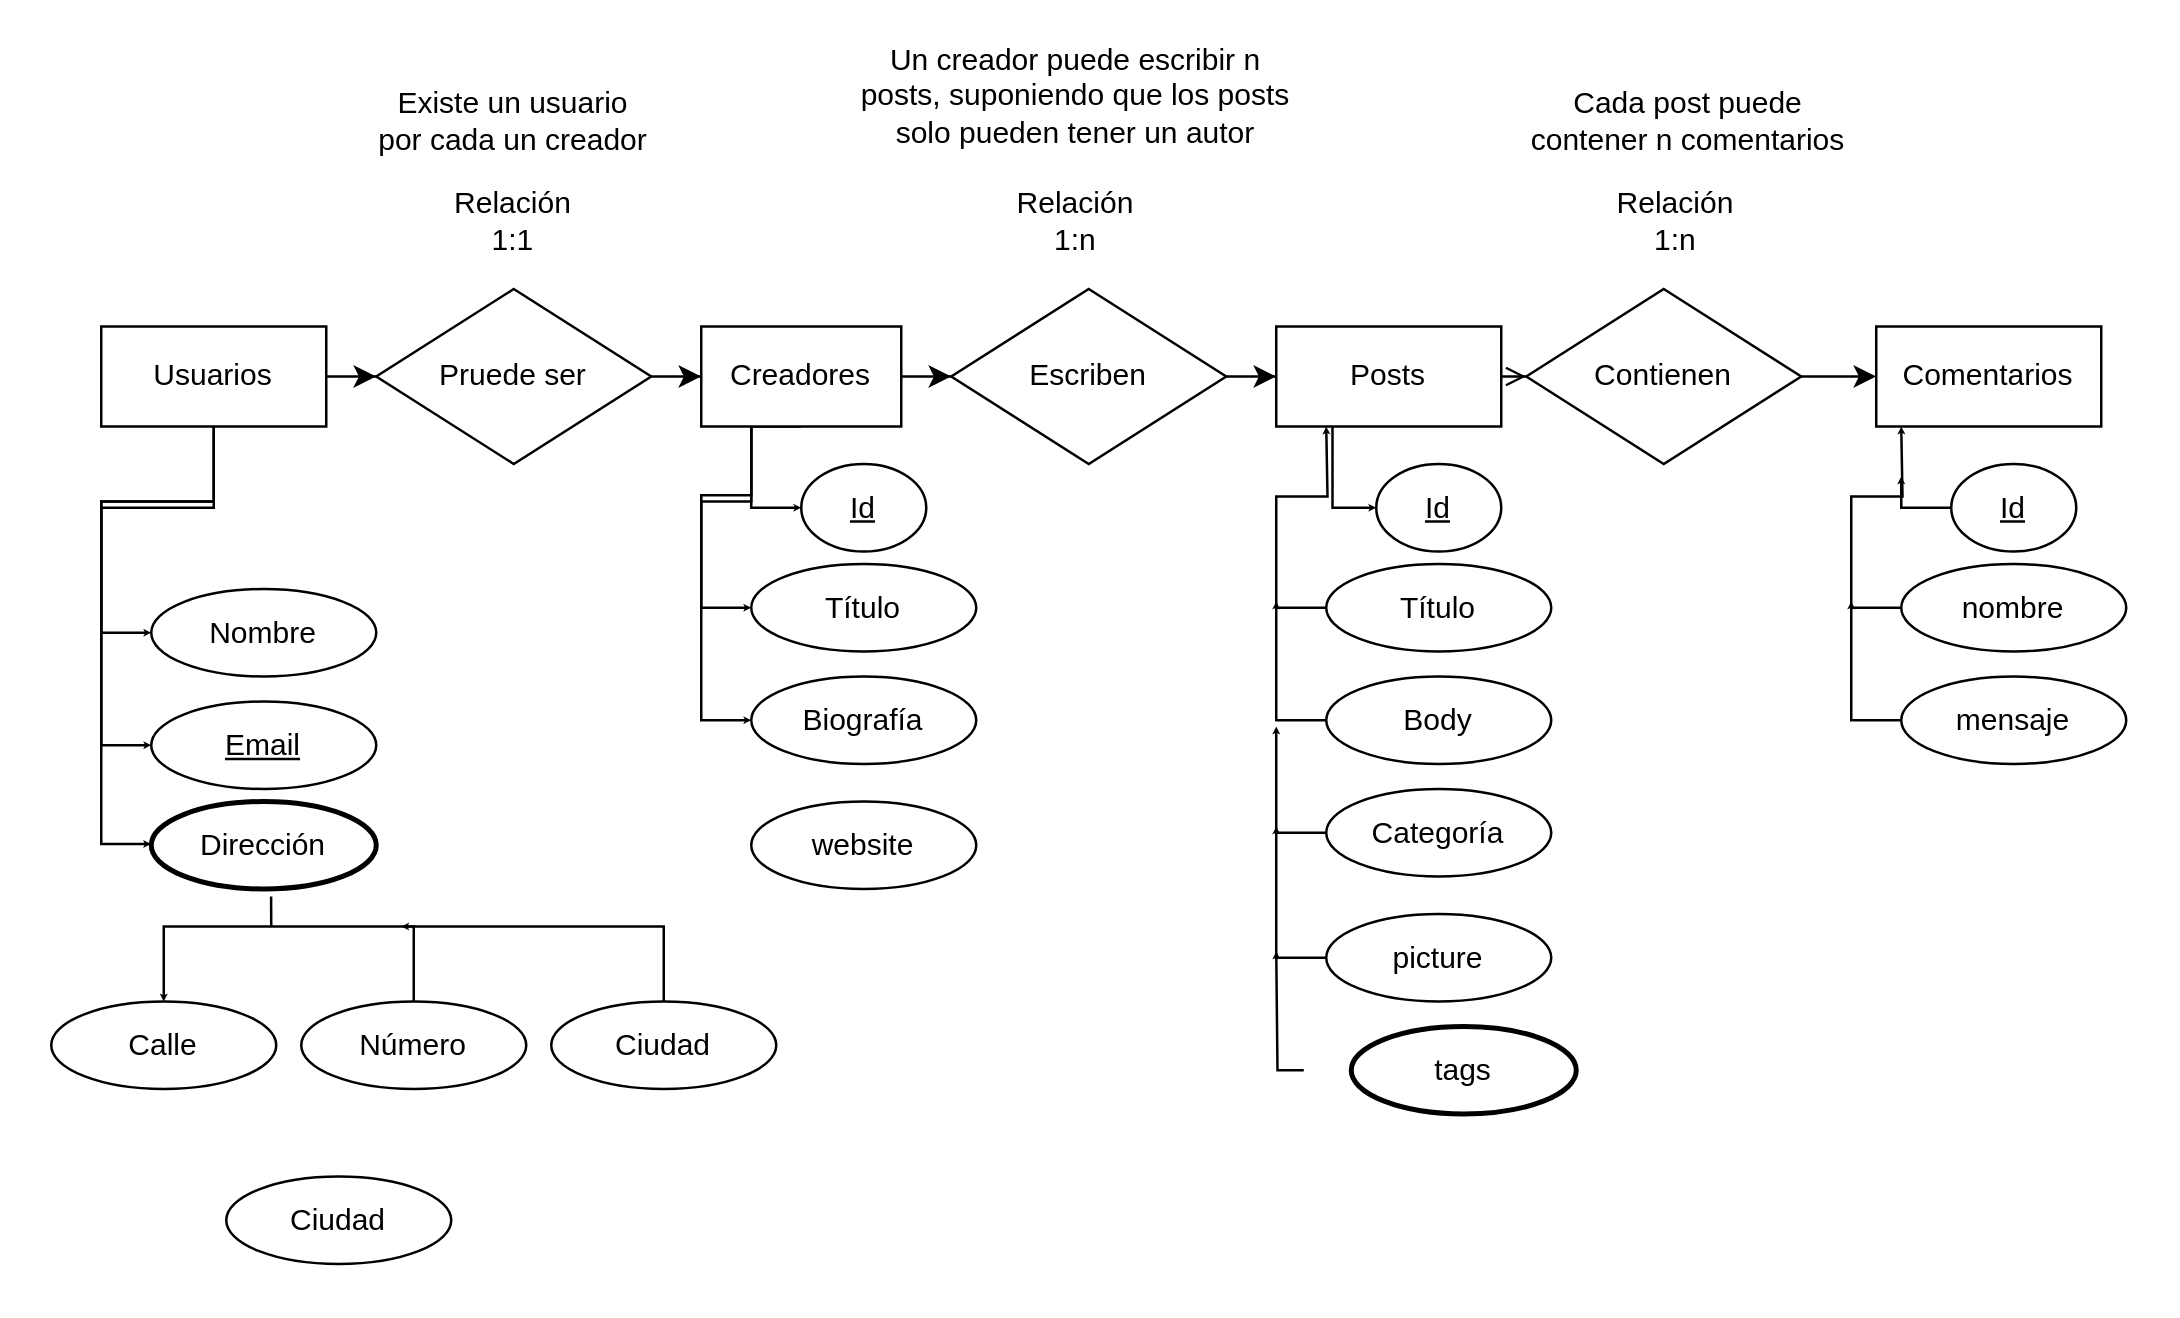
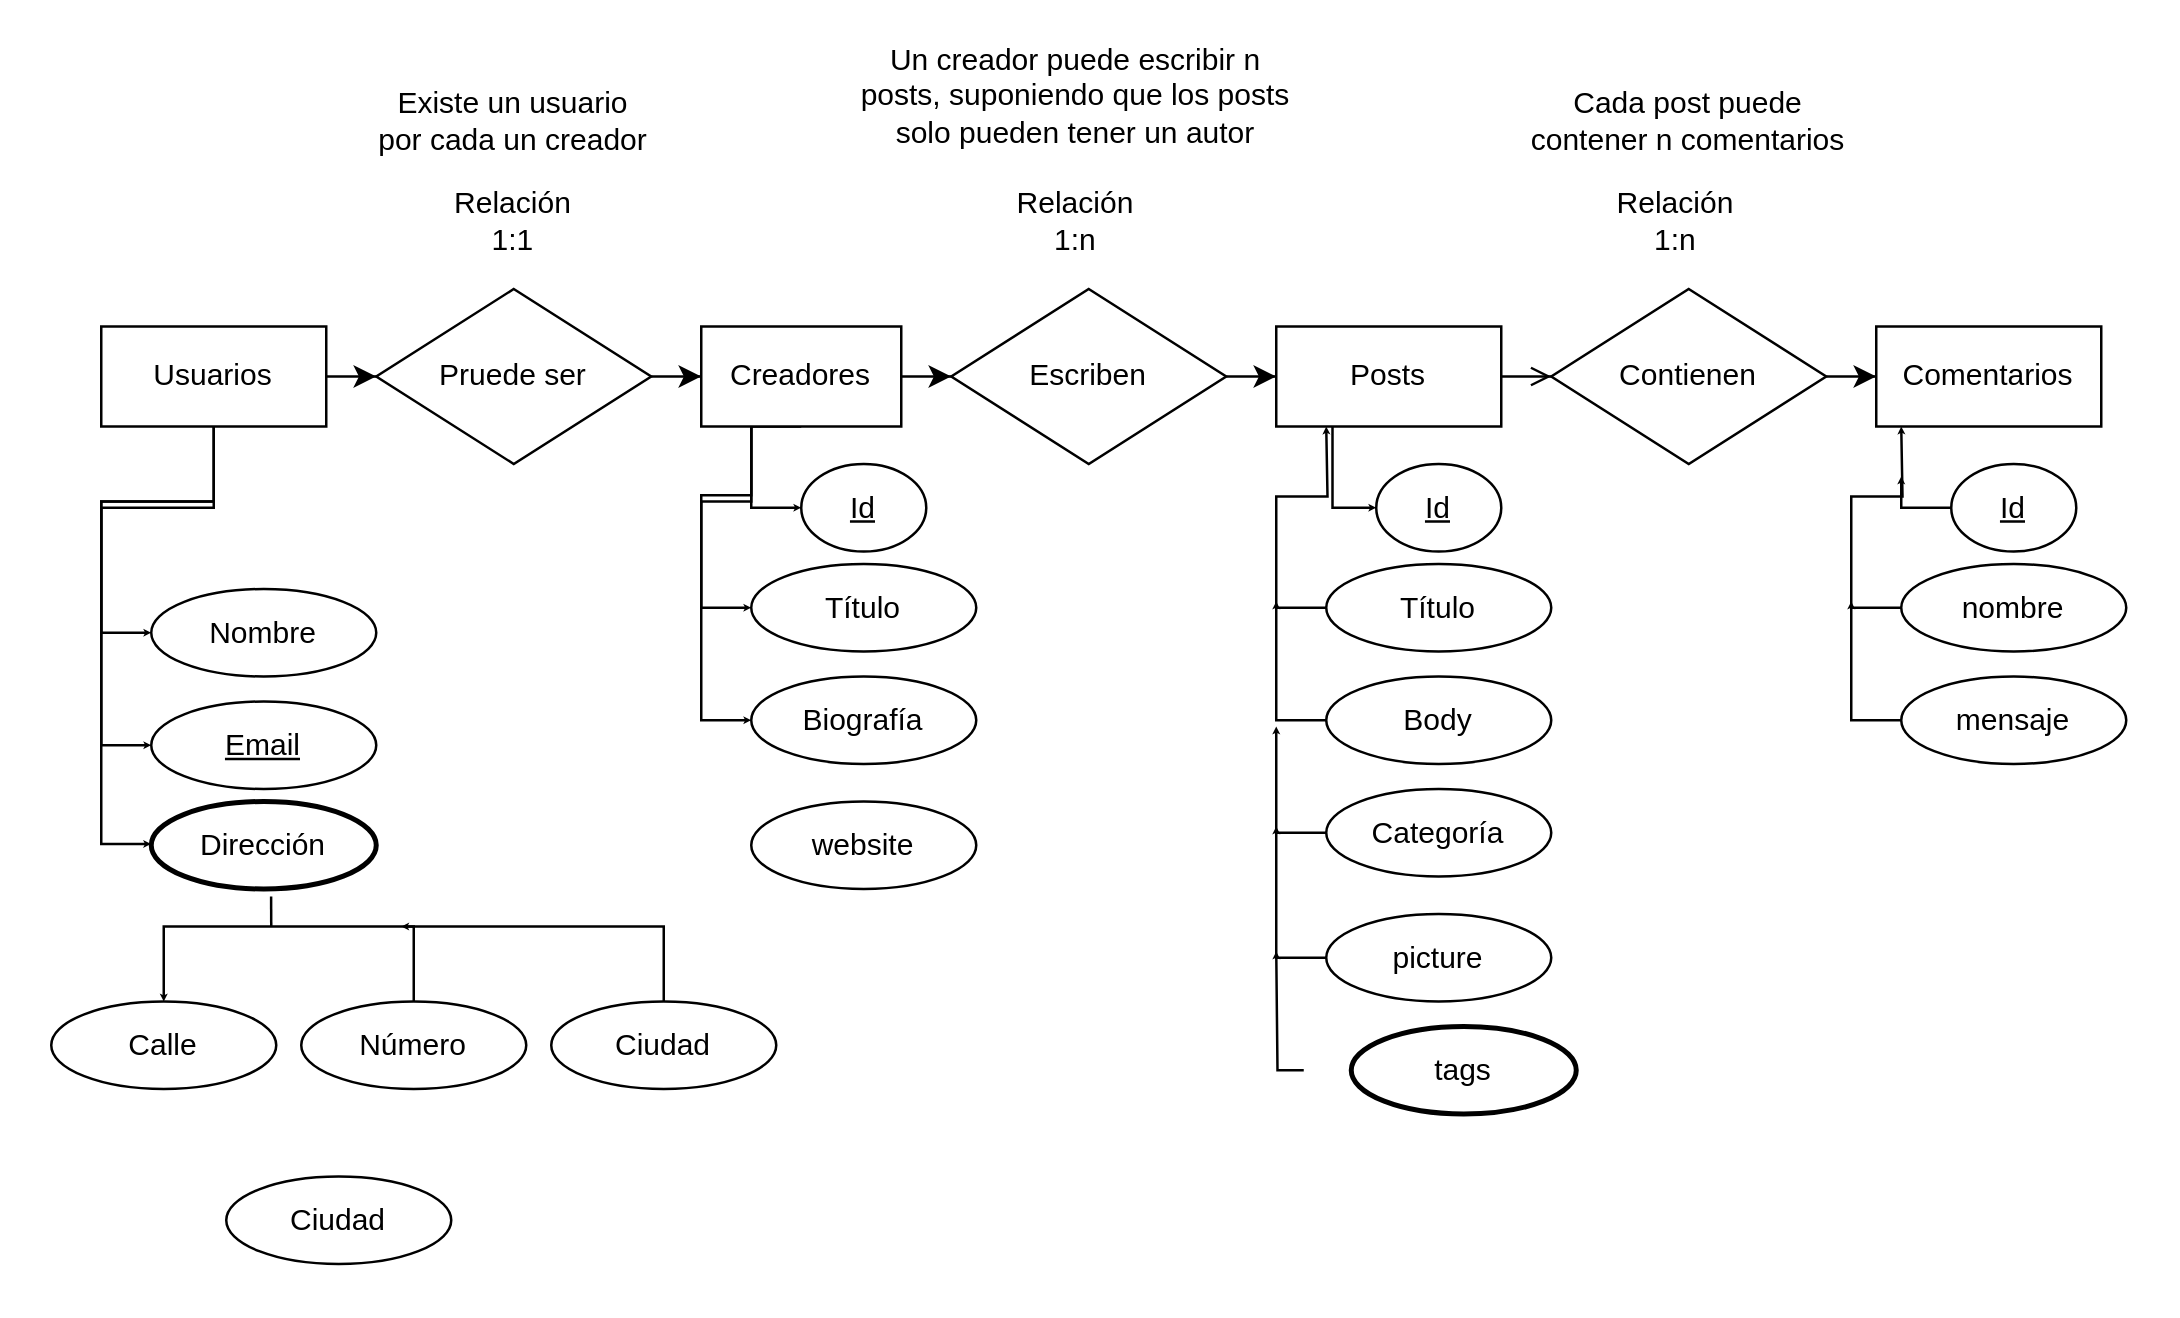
(1664, 376) -> (1689, 376)
